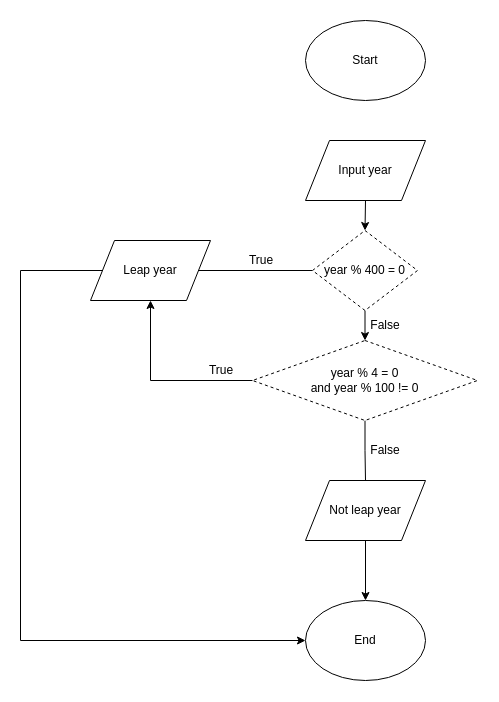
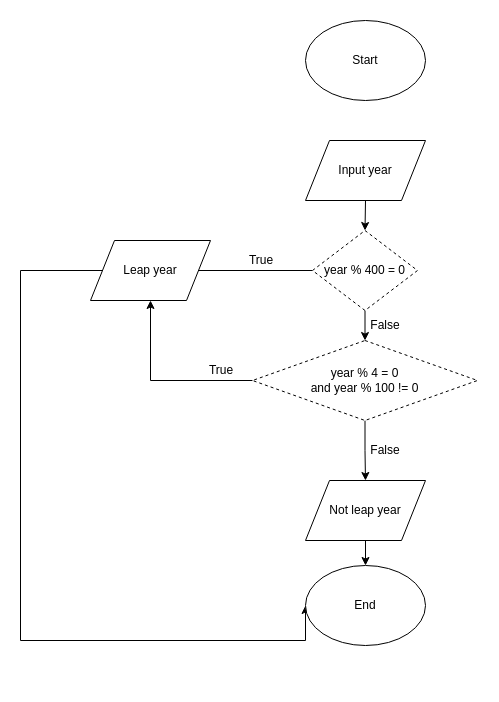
(365, 474) -> (365, 472)
(366, 641) -> (366, 606)
